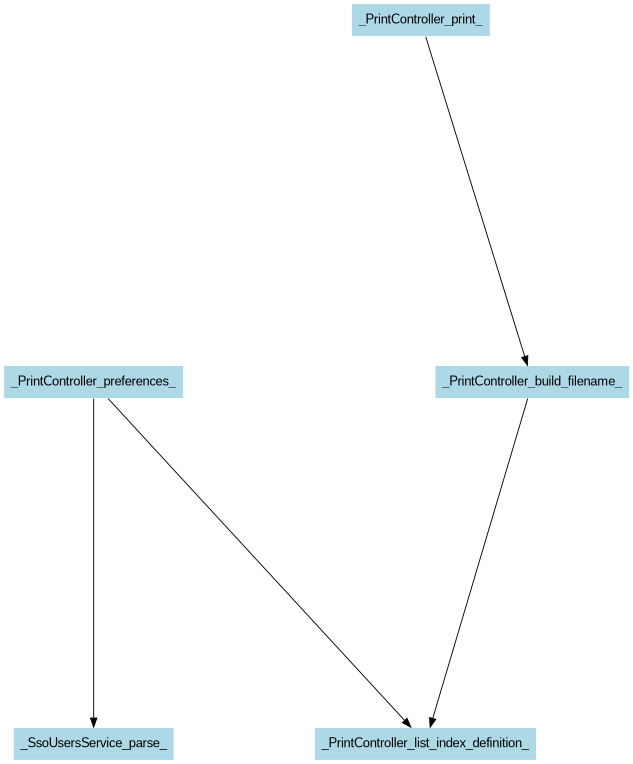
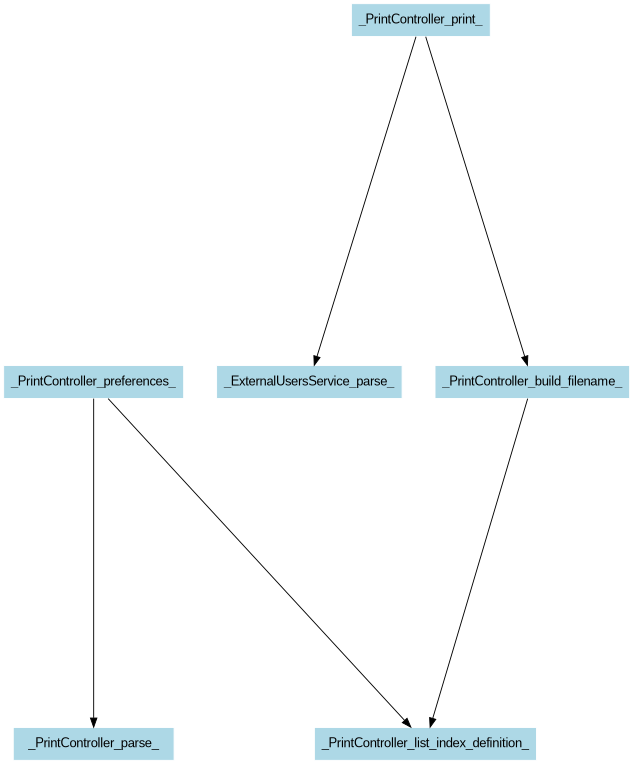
none -> (309, 382)
(94, 744) -> (94, 744)
